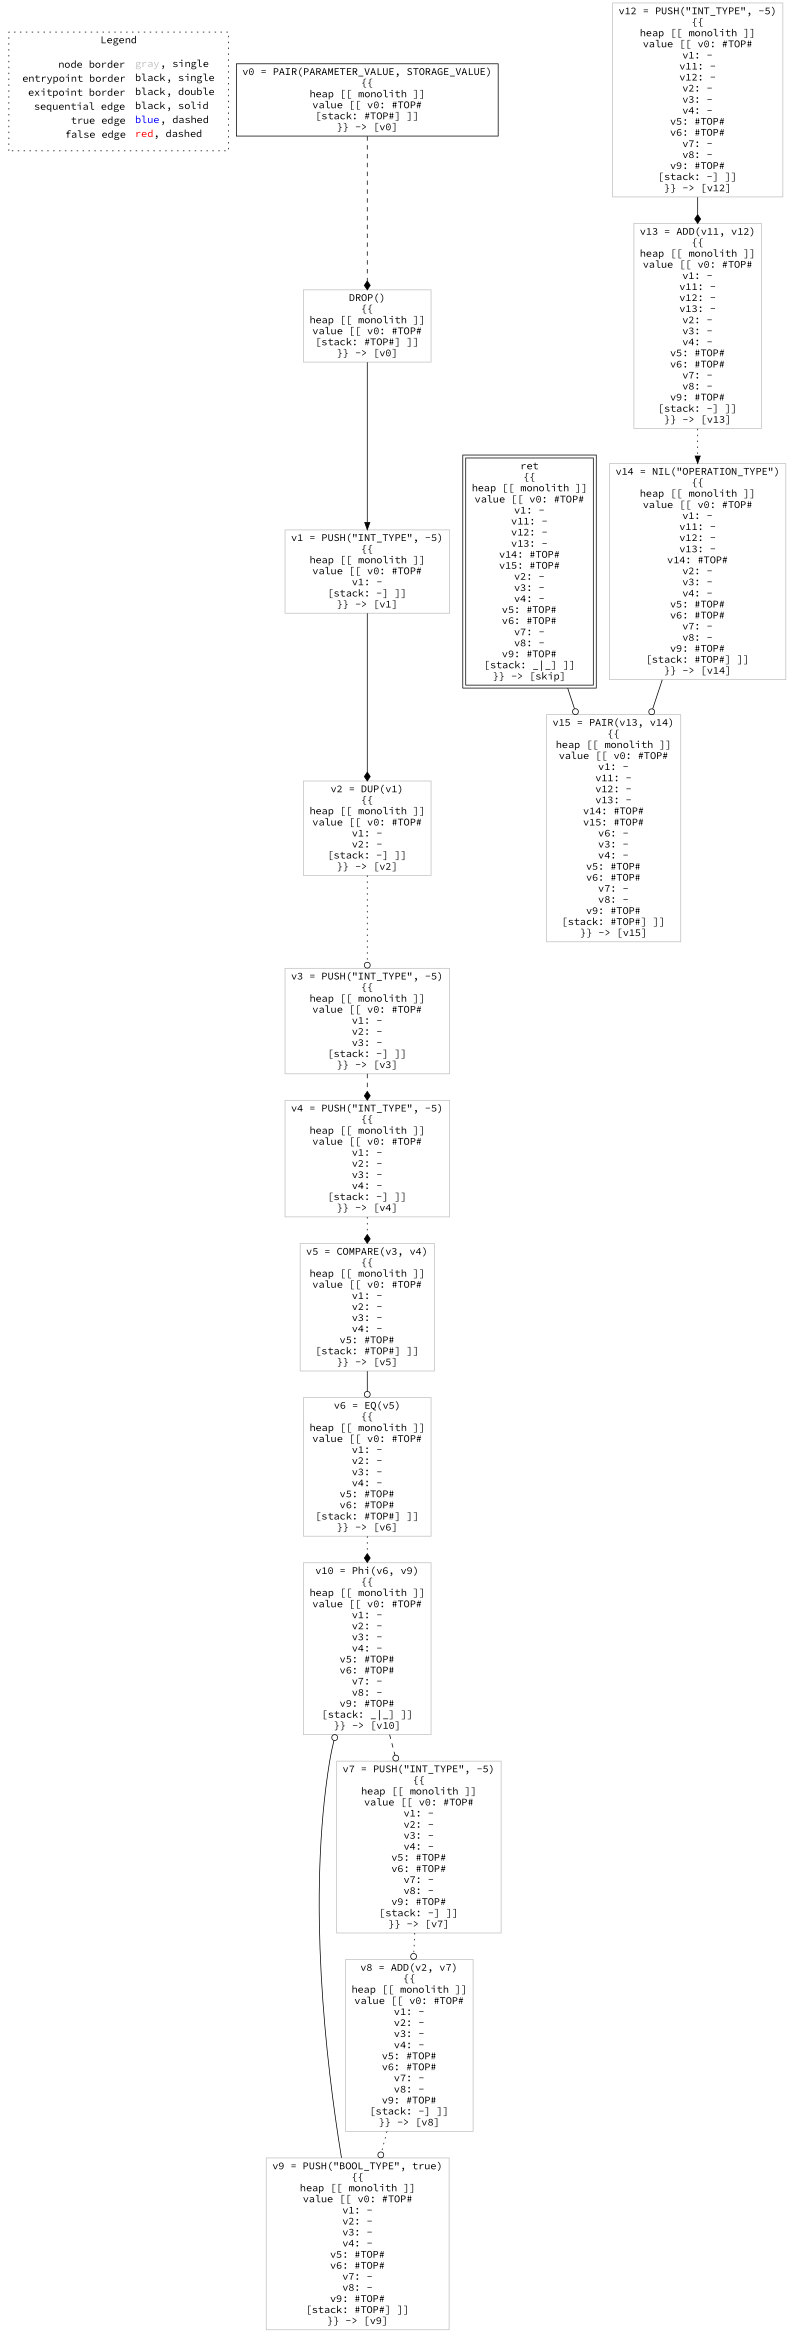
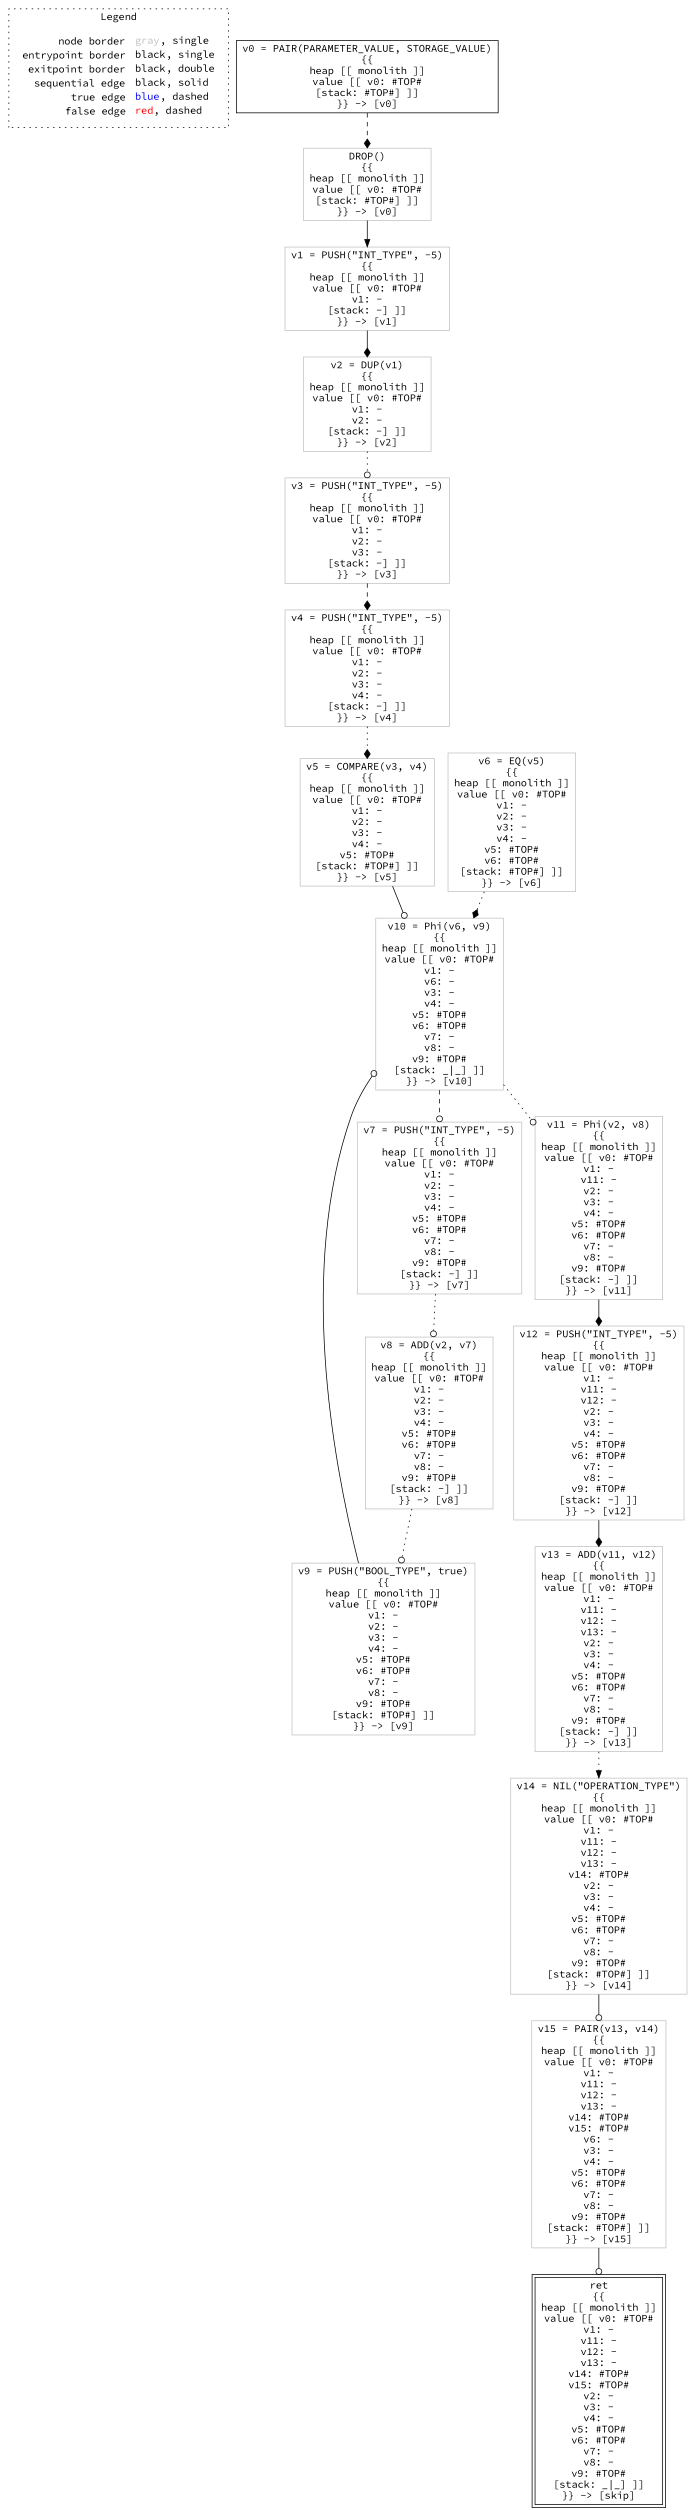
(571, 698) -> (599, 2258)
none -> (599, 1208)
(367, 1381) -> (398, 899)
(367, 1626) -> (440, 982)
